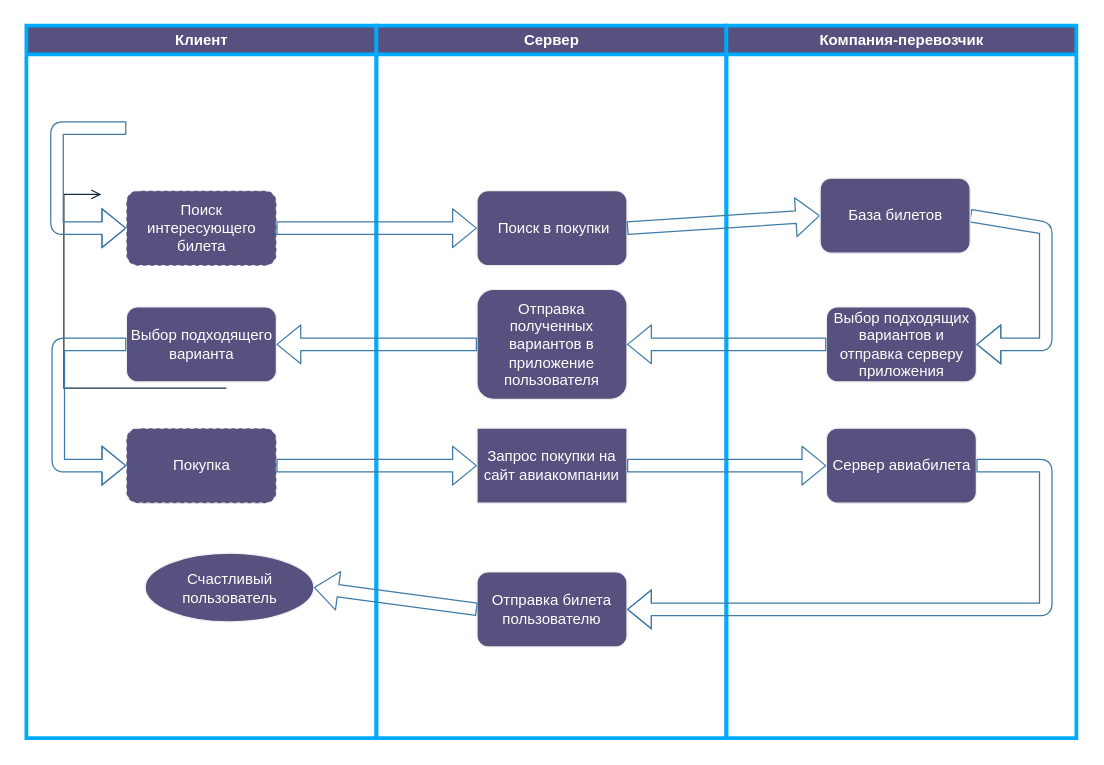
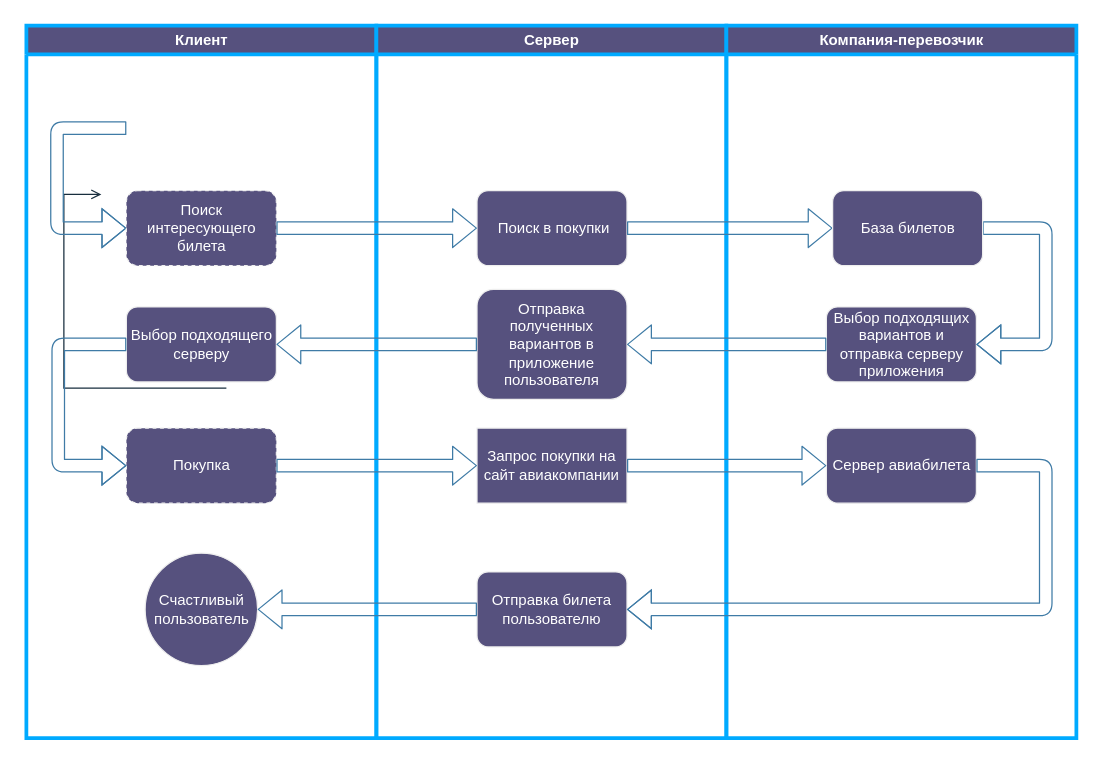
(895, 216) -> (908, 228)
(202, 344) -> (202, 344)
(229, 588) -> (201, 609)
